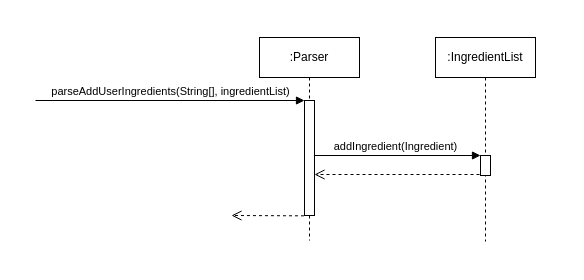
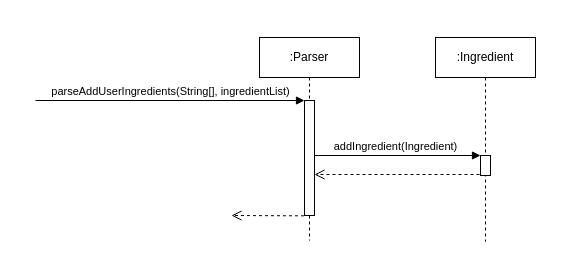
(486, 58) -> (486, 58)
